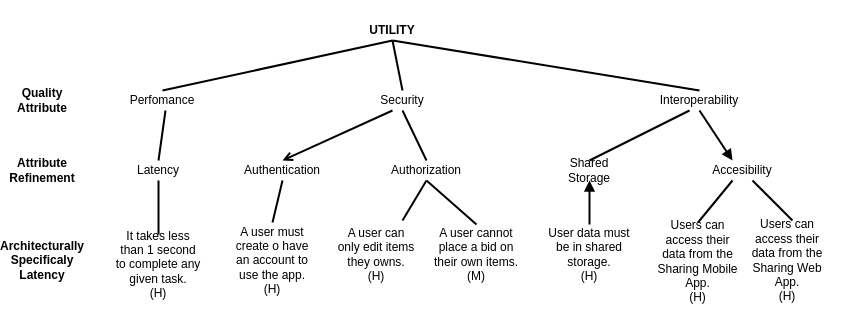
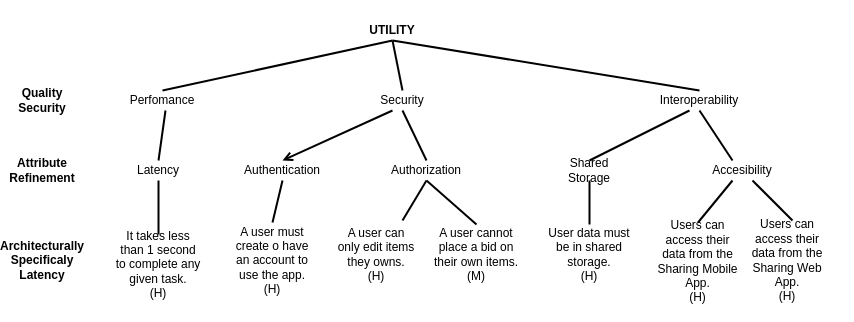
(43, 101) -> (43, 101)
(726, 150) -> (729, 155)
(590, 192) -> (590, 188)
